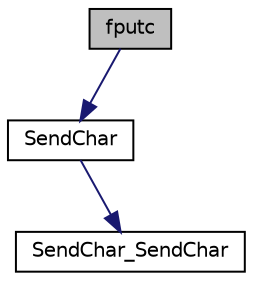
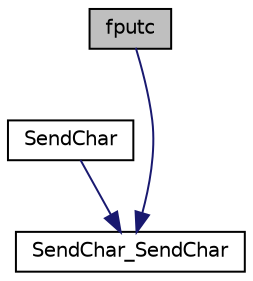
(105, 76) -> (153, 130)
